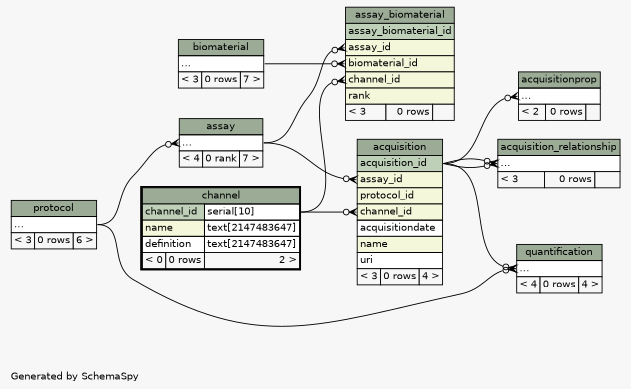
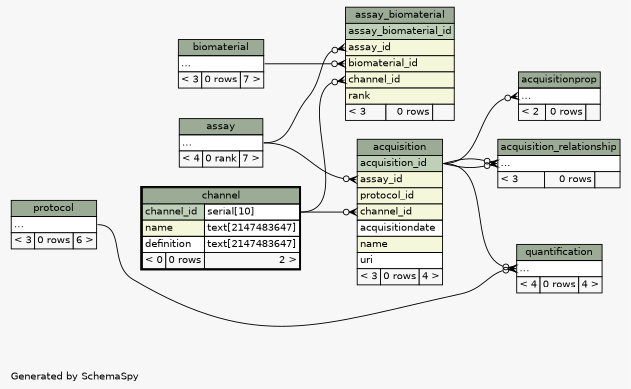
(127, 184) -> none
